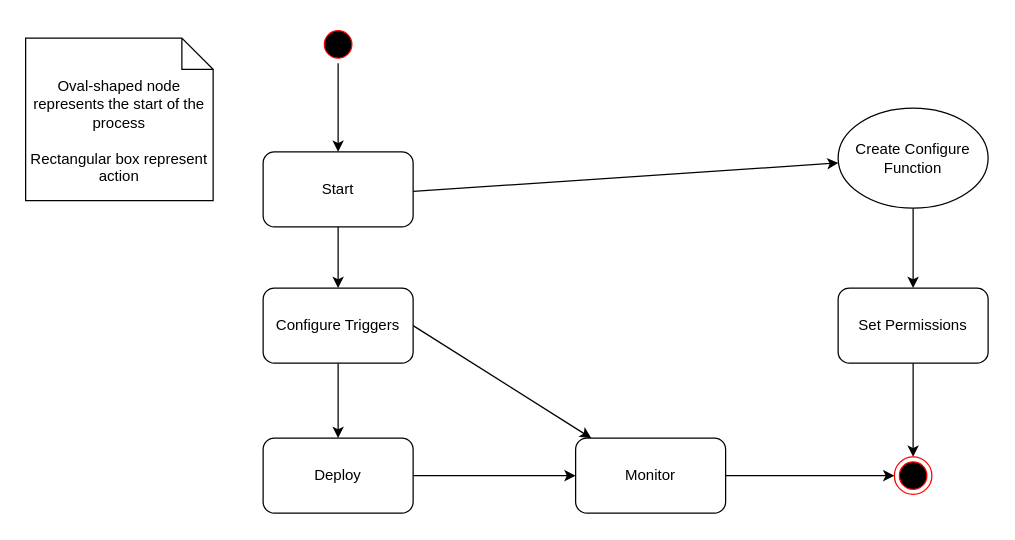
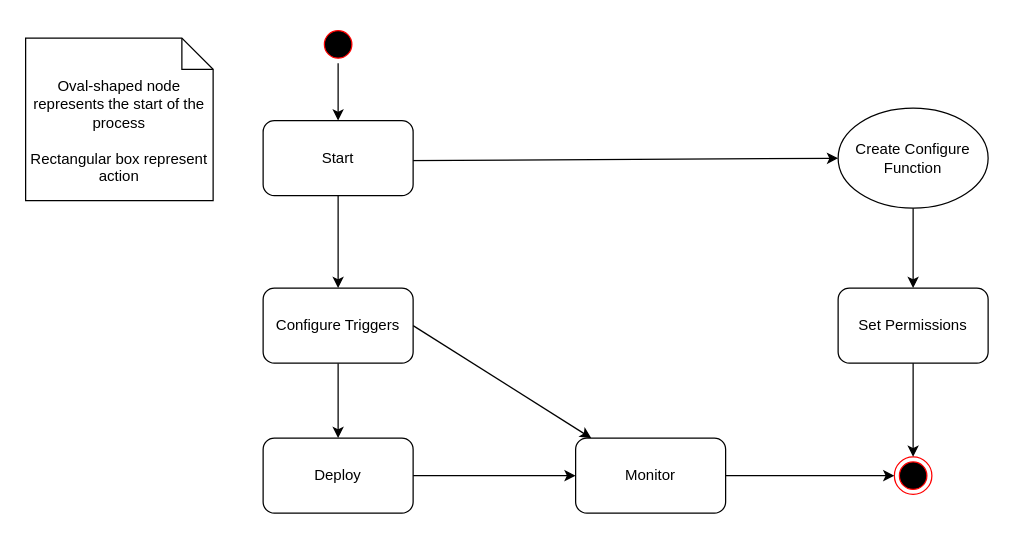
(338, 189) -> (338, 158)
